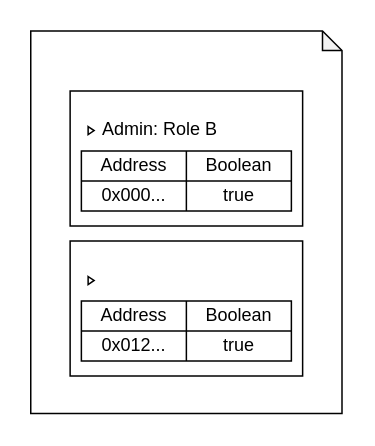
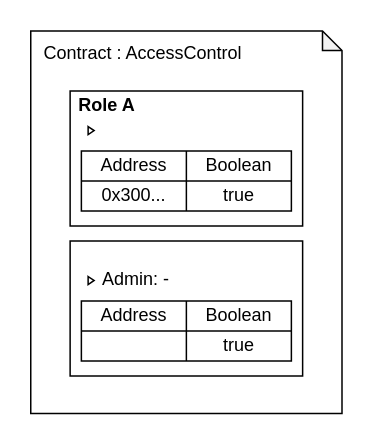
none -> (143, 53)
none -> (108, 106)
(165, 130) -> none
(134, 196) -> (134, 196)
none -> (165, 280)
(134, 346) -> none
